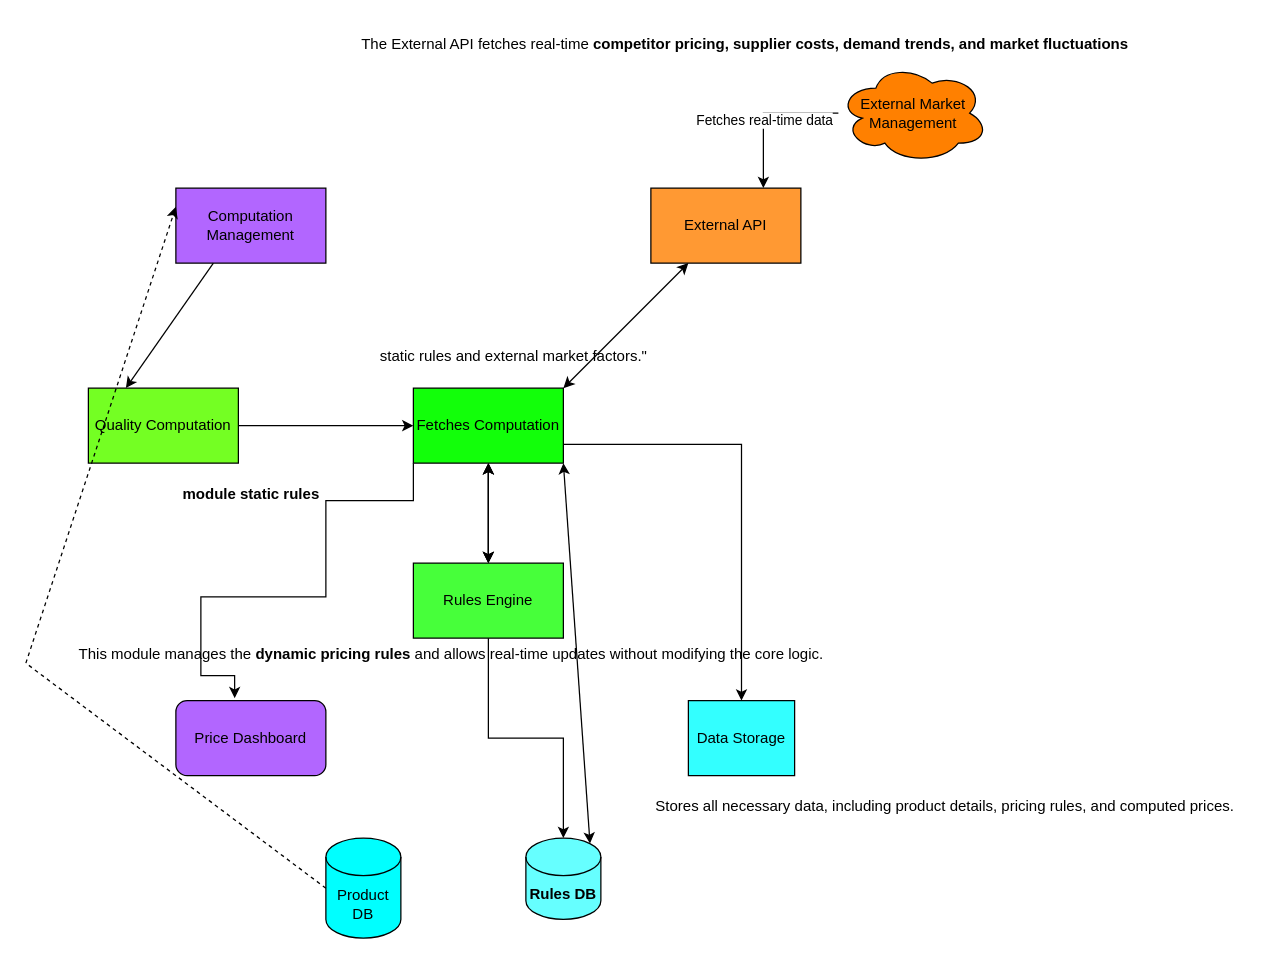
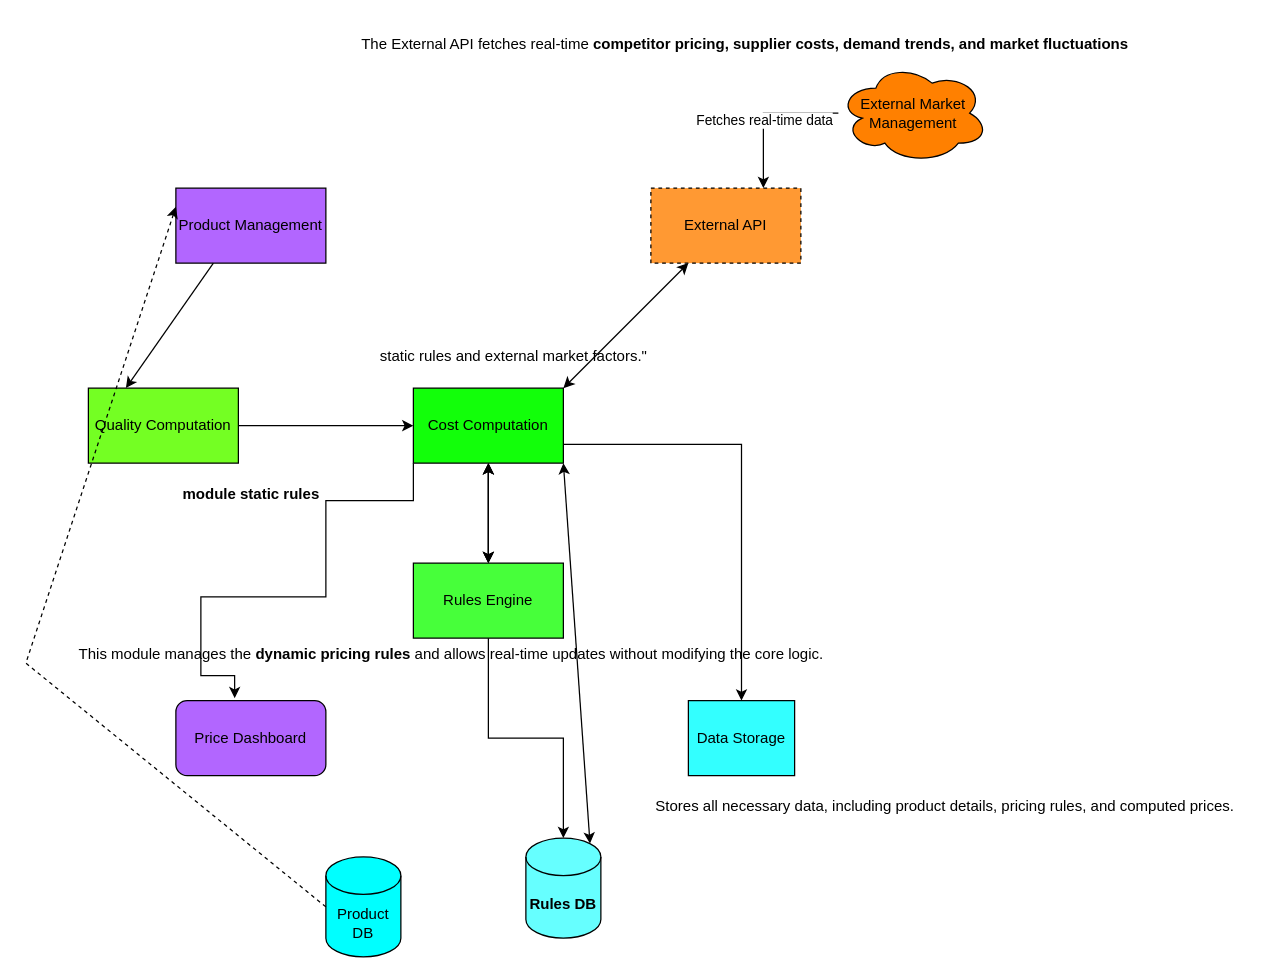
(251, 226) -> (251, 226)
(726, 226) -> (726, 226)
(488, 426) -> (488, 426)
(563, 879) -> (563, 888)
(363, 888) -> (363, 907)
